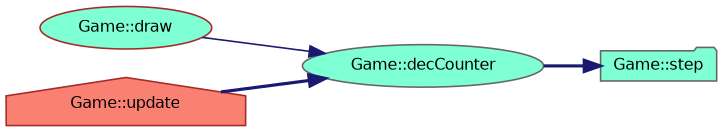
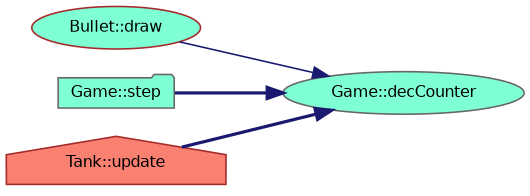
(126, 28) -> (116, 28)
(564, 66) -> (221, 93)
(126, 104) -> (116, 163)
